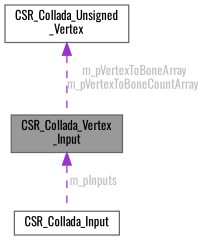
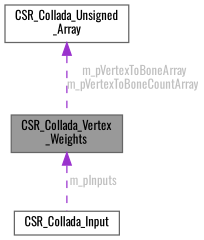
(67, 24) -> (67, 24)
(67, 134) -> (67, 134)
